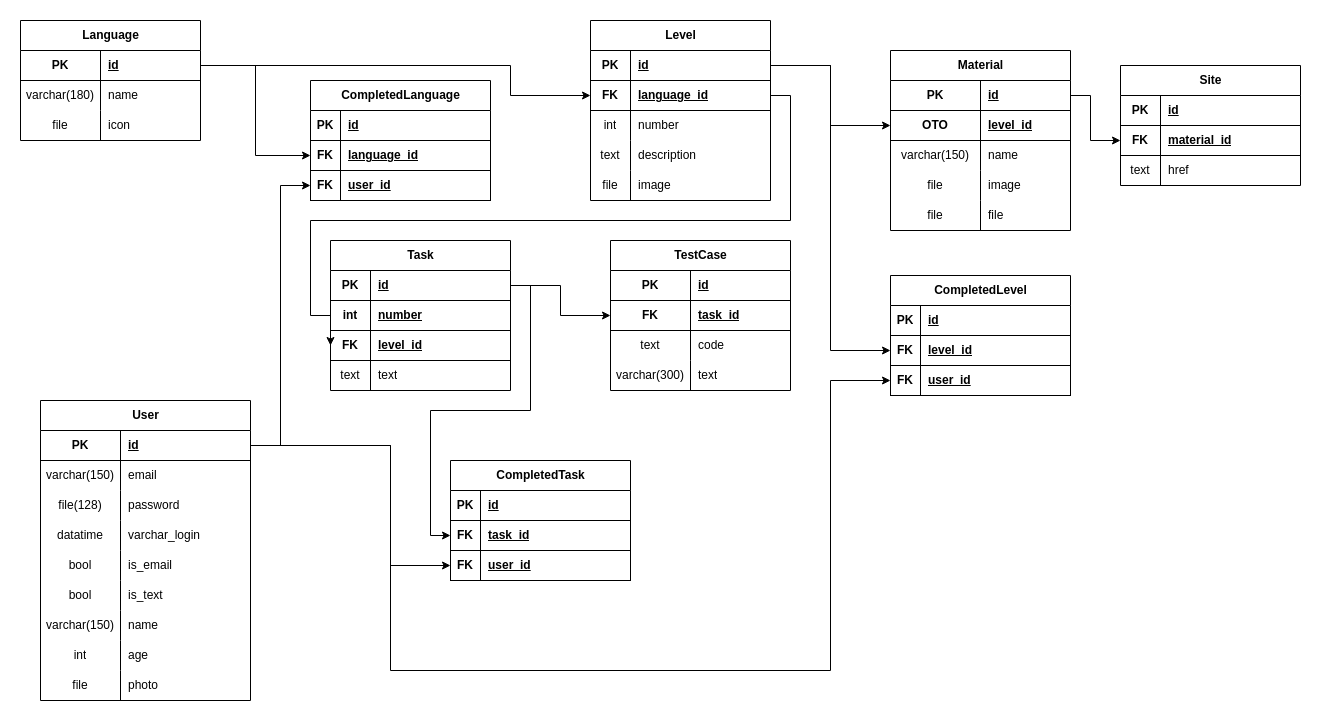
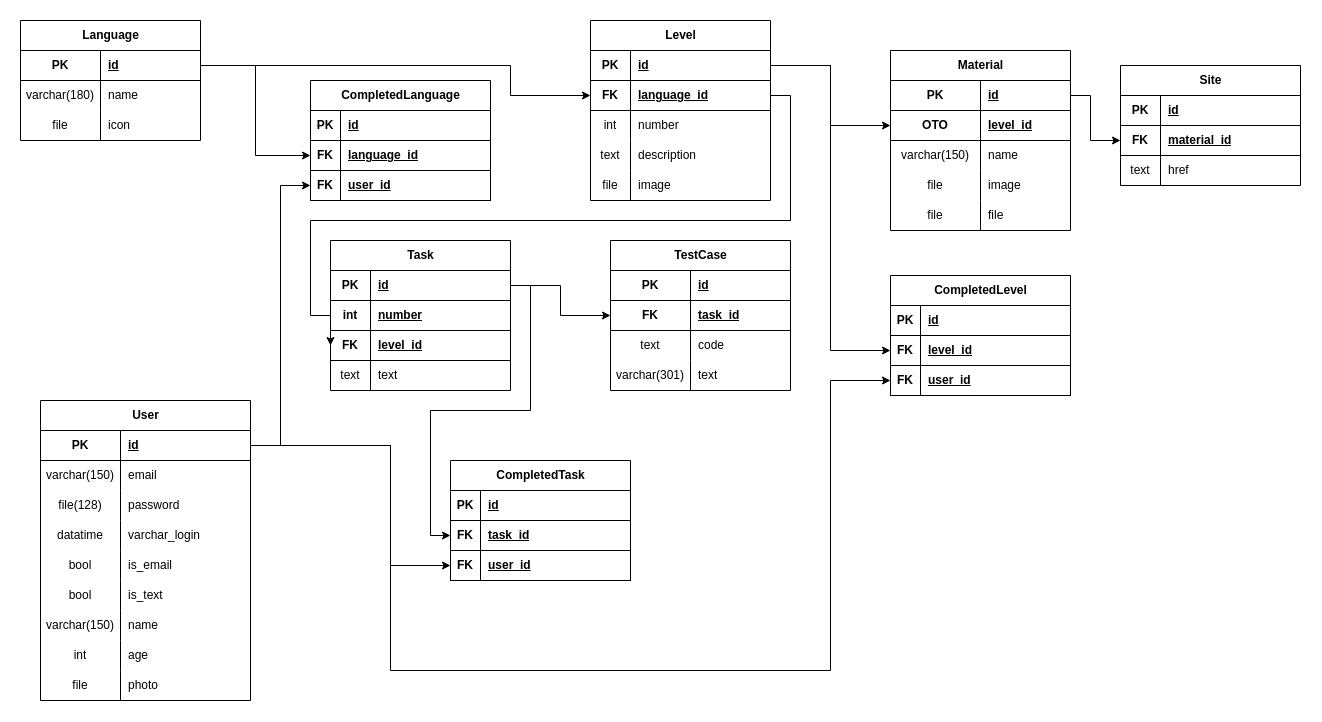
(651, 376) -> (651, 376)
